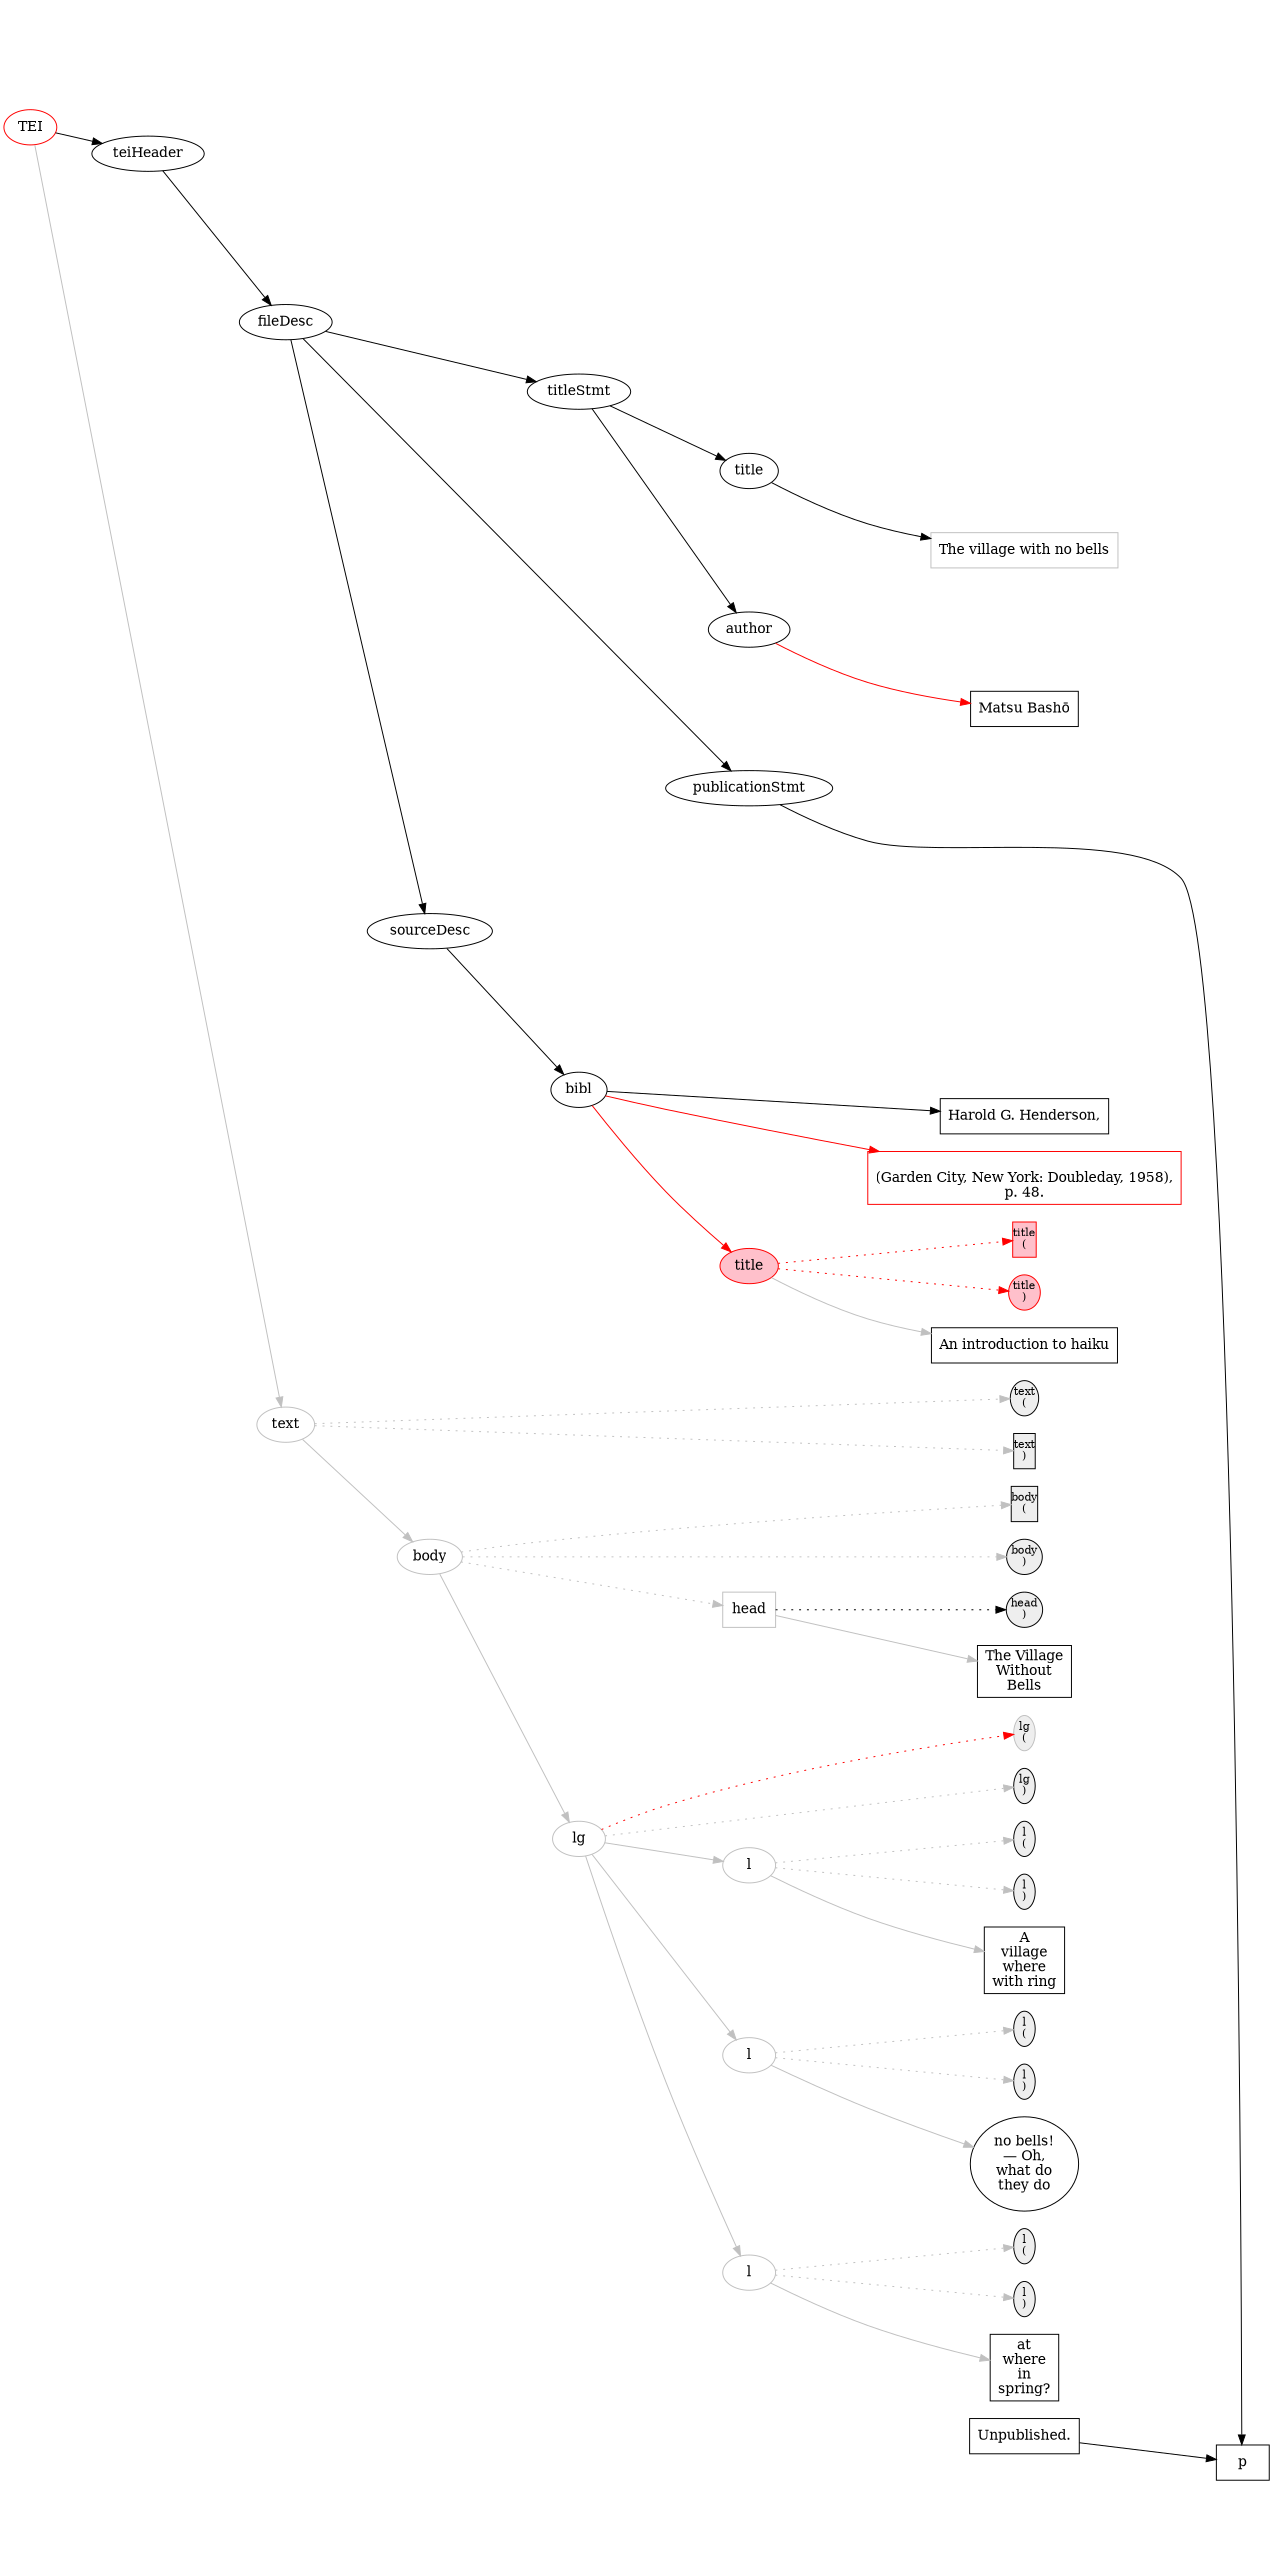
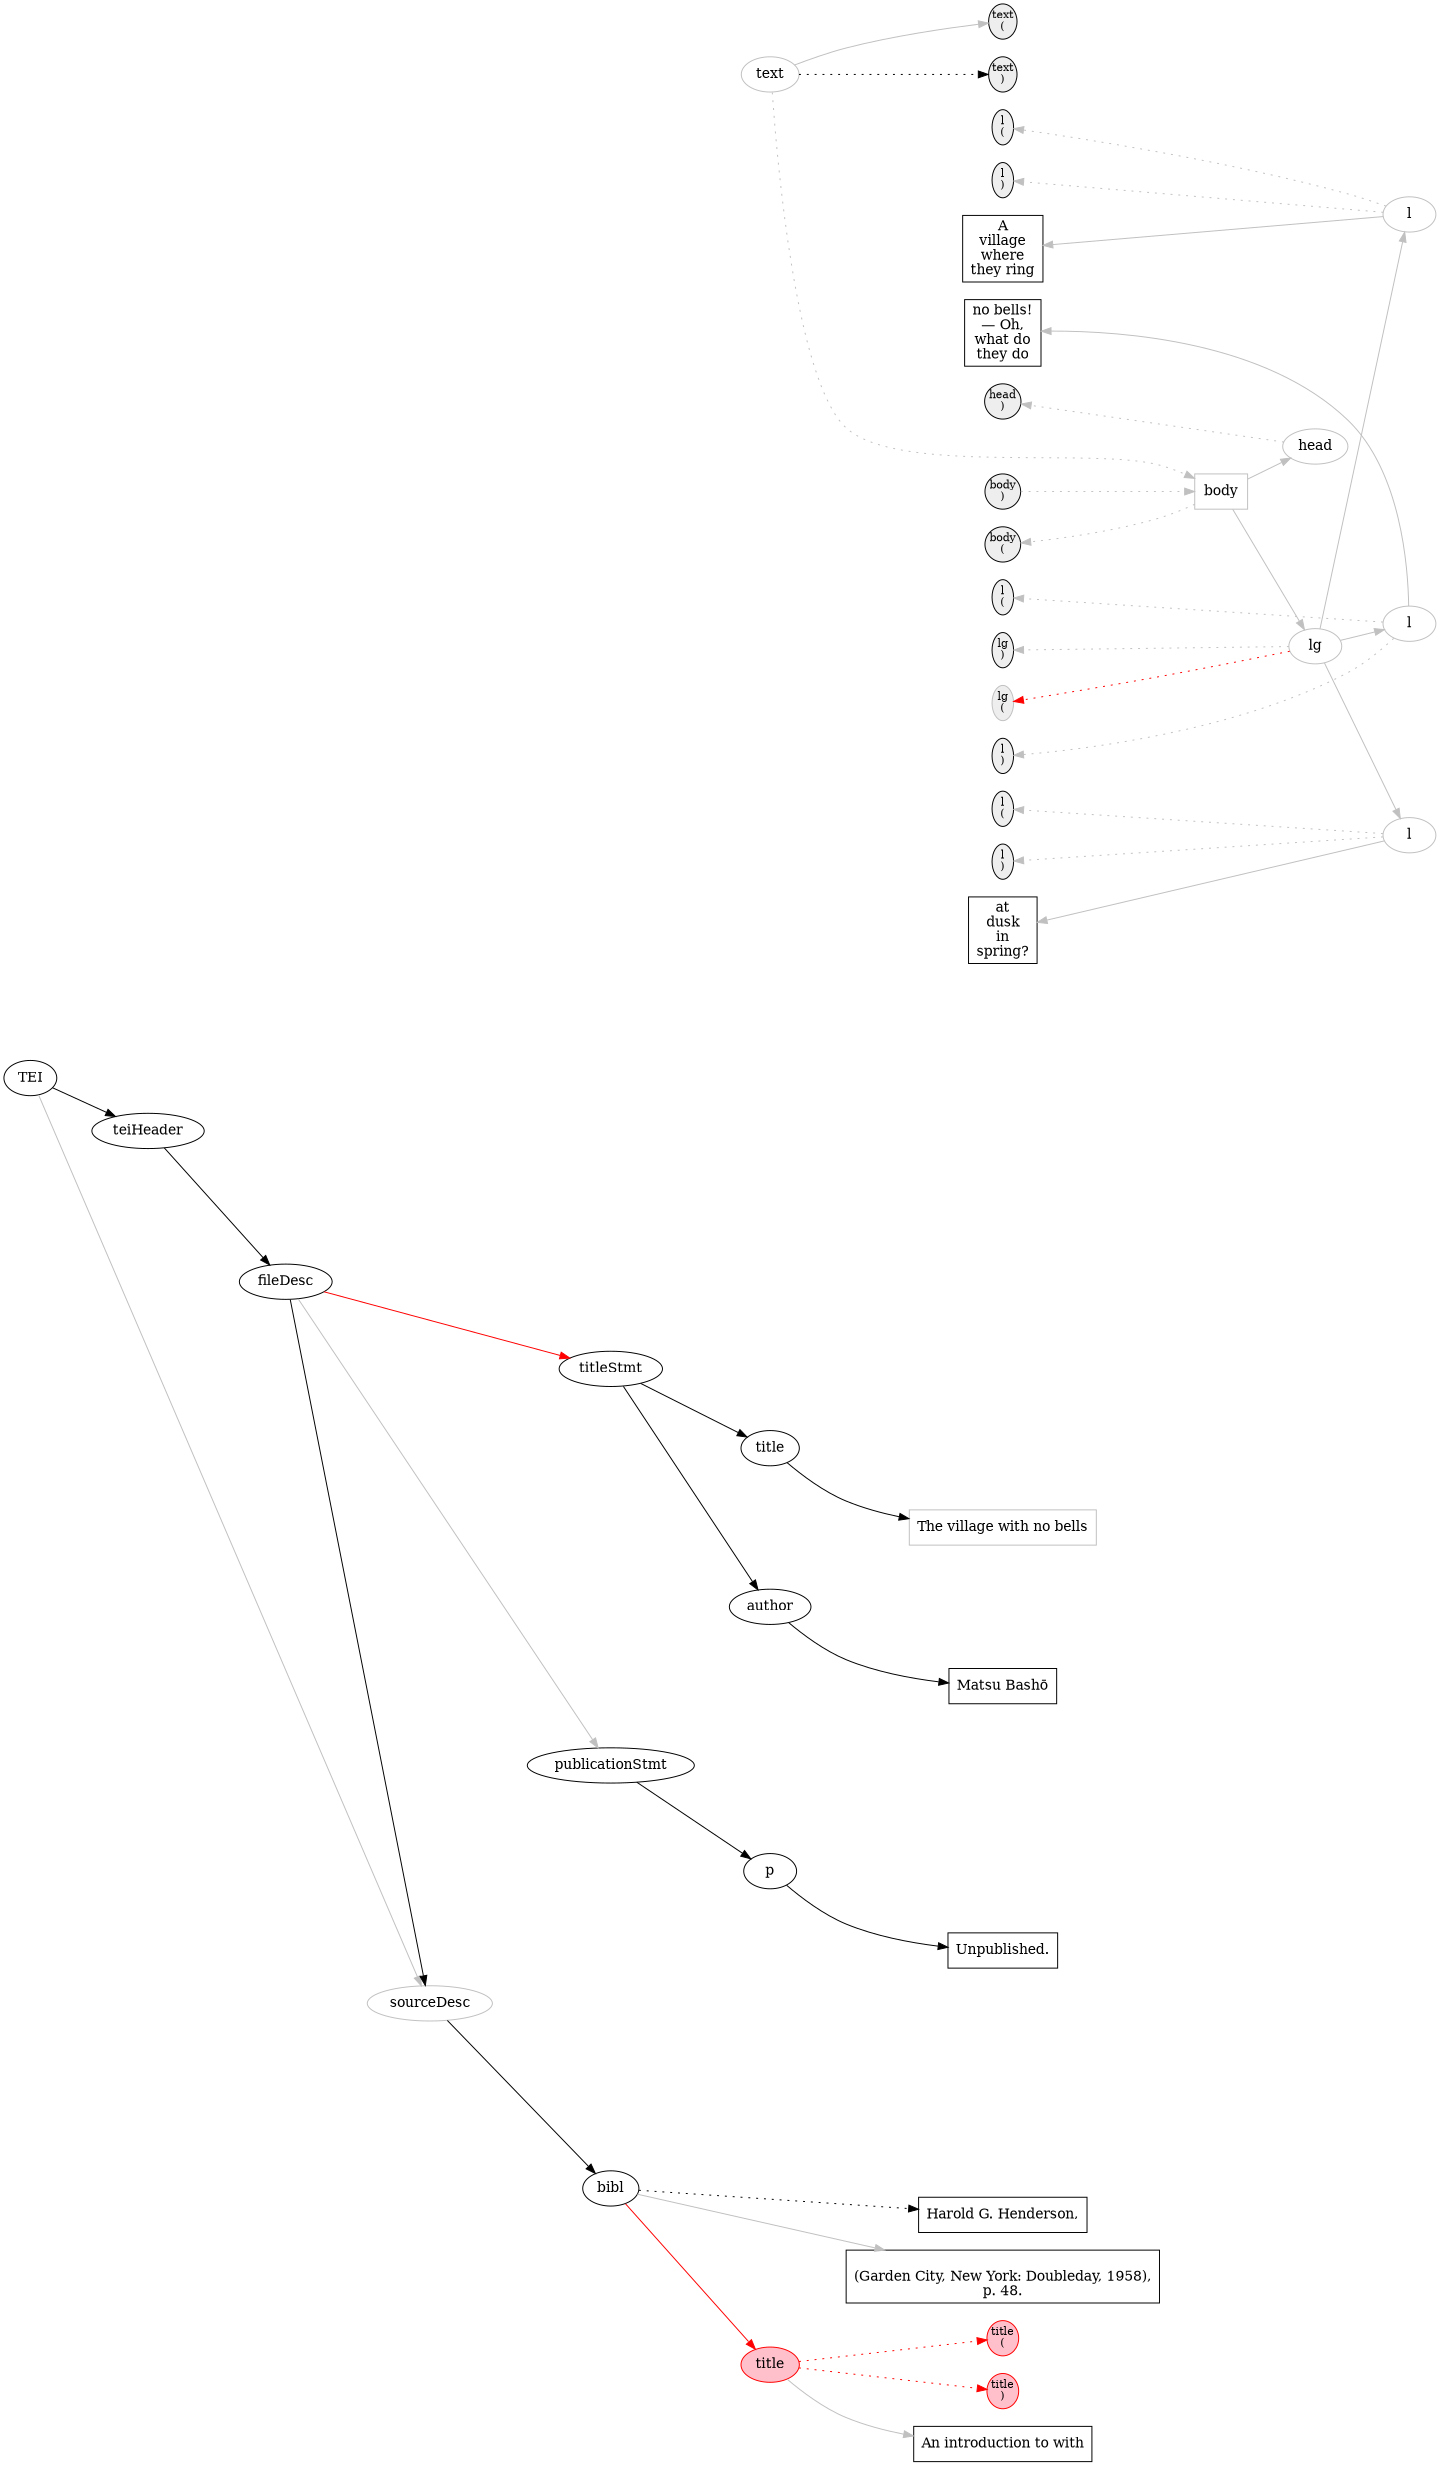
(30, 127) -> (30, 1078)
(426, 355) -> (442, 1324)
(514, 551) -> (445, 1519)
(865, 682) -> (859, 1664)
(157, 771) -> (228, 1536)
(430, 931) -> (430, 2003)
(769, 1101) -> (774, 2199)
(737, 1124) -> (756, 2221)
(1024, 1178) -> (1003, 2277)
(1024, 1240) -> (1003, 2338)
(1024, 1345) -> (1003, 2444)
(657, 1411) -> (885, 39)
(659, 1438) -> (889, 74)
(1024, 1451) -> (1003, 74)
(354, 1487) -> (846, 427)
(1024, 1504) -> (1003, 544)
(430, 1557) -> (1221, 492)
(730, 1557) -> (1103, 492)
(587, 1583) -> (1265, 471)
(749, 1610) -> (1315, 446)
(886, 1610) -> (1158, 424)
(1024, 1671) -> none
(1024, 1960) -> (1003, 249)
(1024, 2164) -> (1003, 333)
(1024, 2368) -> (1003, 930)
(1143, 2451) -> (857, 1928)
(1243, 2463) -> (770, 1871)
